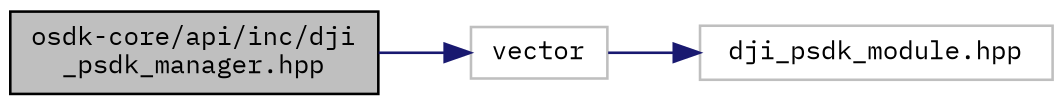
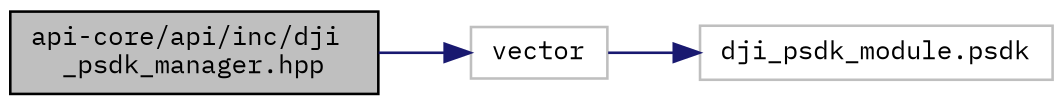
(194, 53) -> (194, 53)
(876, 53) -> (876, 53)
